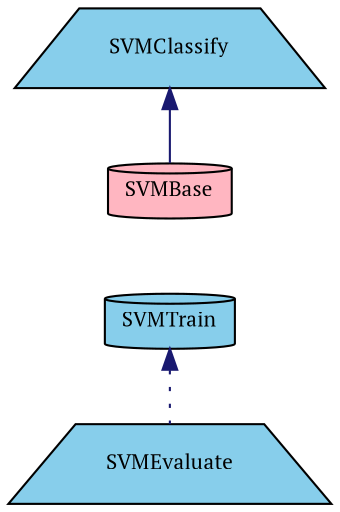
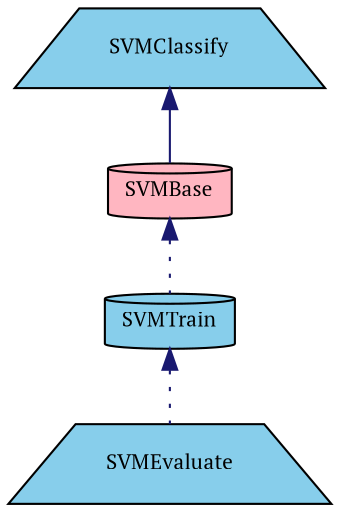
none -> (170, 267)
